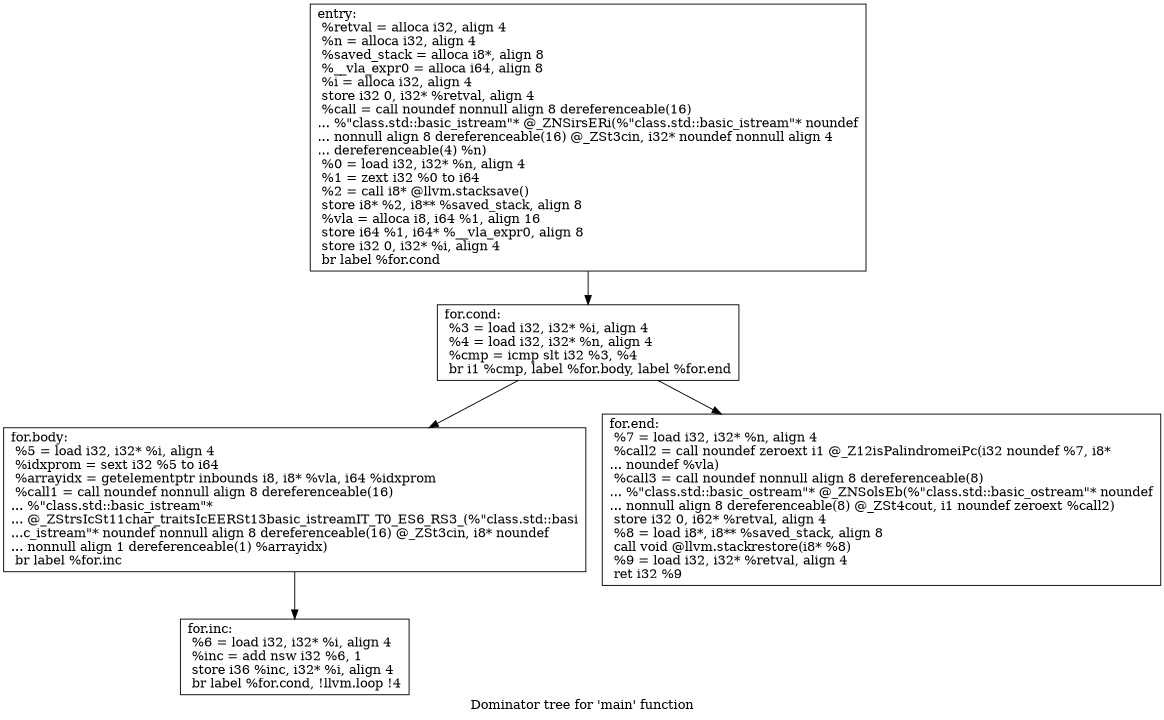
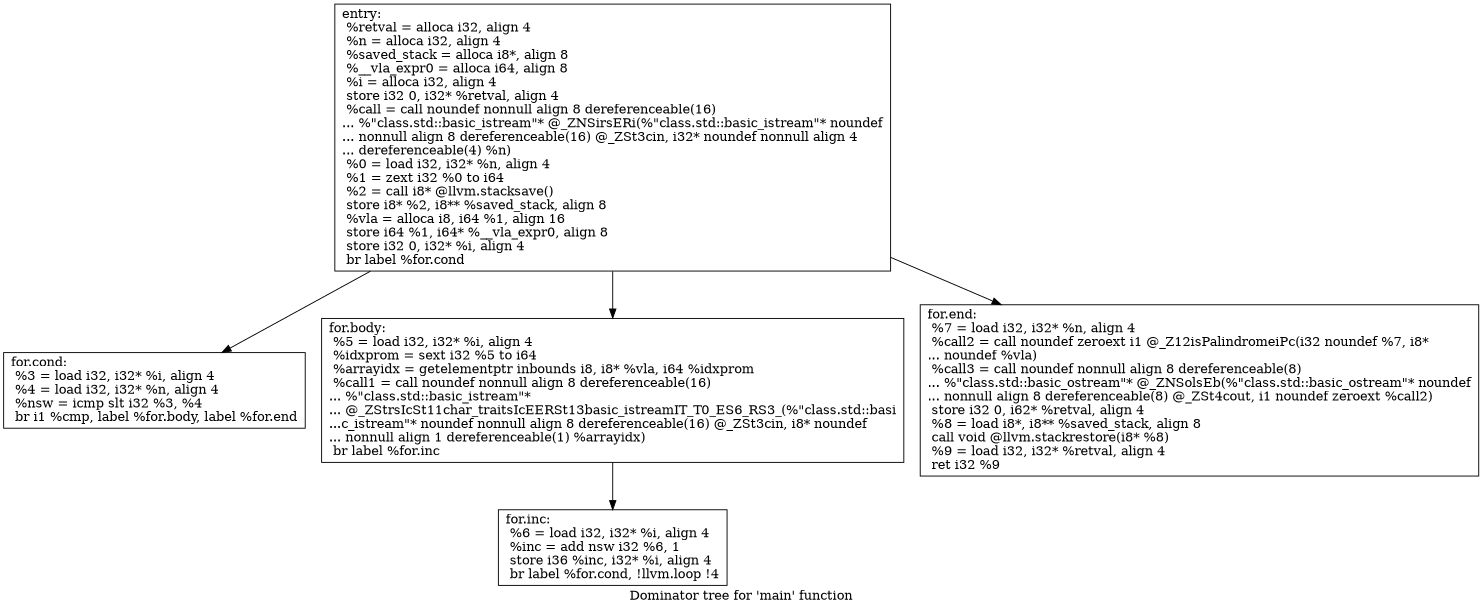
(541, 356) -> (107, 404)
(686, 395) -> (942, 279)
(478, 402) -> (613, 290)
